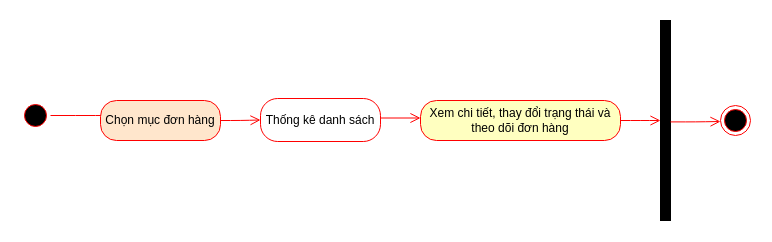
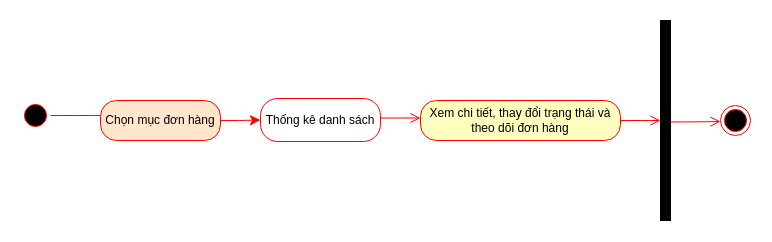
(253, 120) -> (251, 120)
